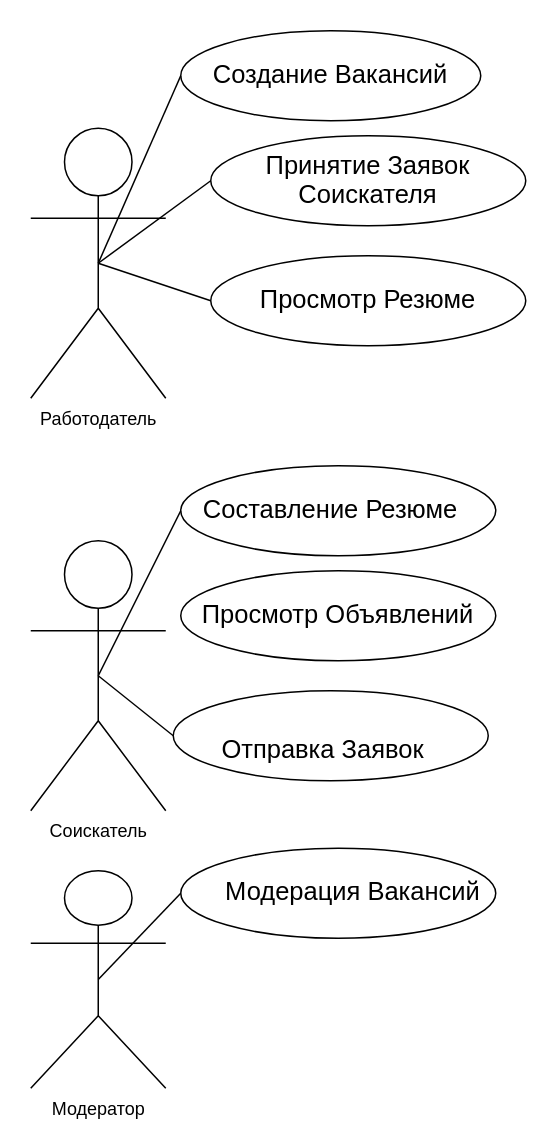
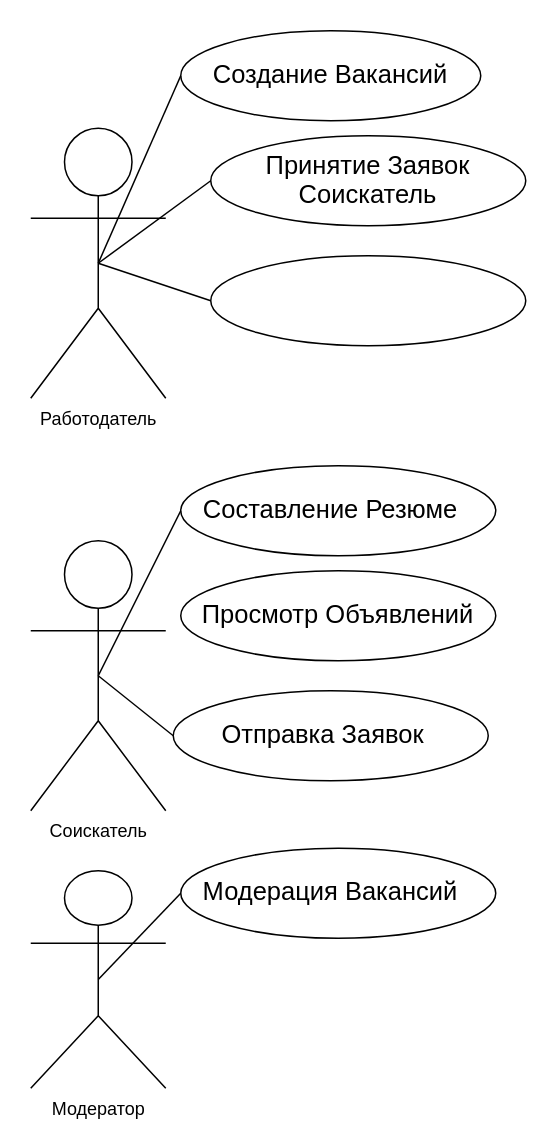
(368, 181) -> (368, 181)
(368, 301) -> none
(323, 751) -> (323, 736)
(353, 893) -> (331, 893)
